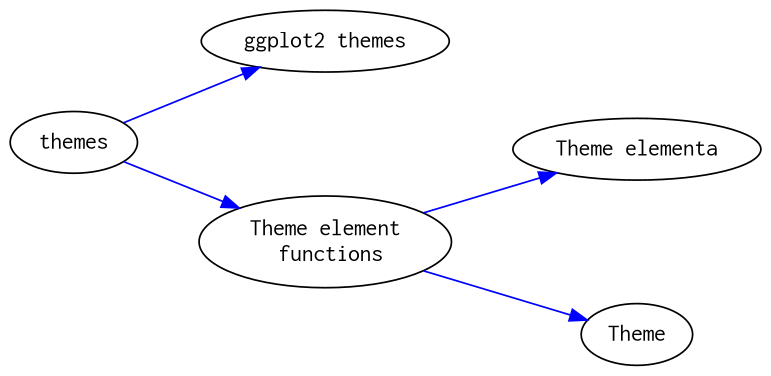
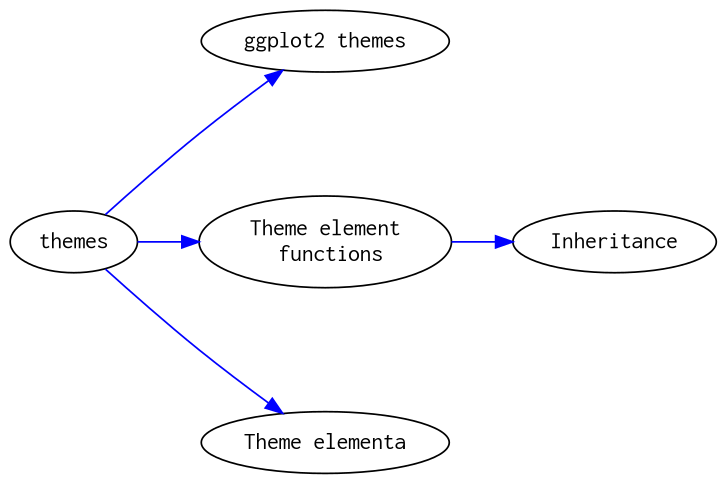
(482, 195) -> (185, 338)
(637, 334) -> (615, 242)
